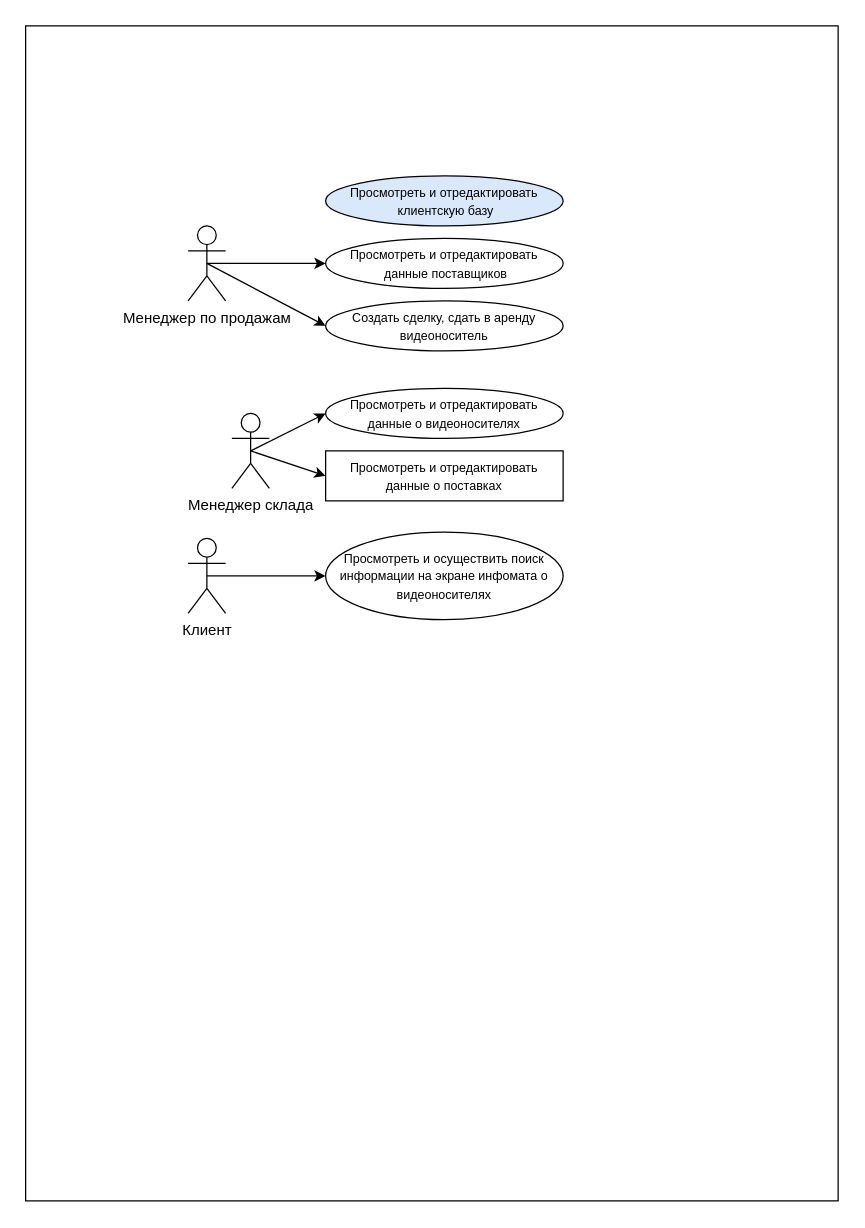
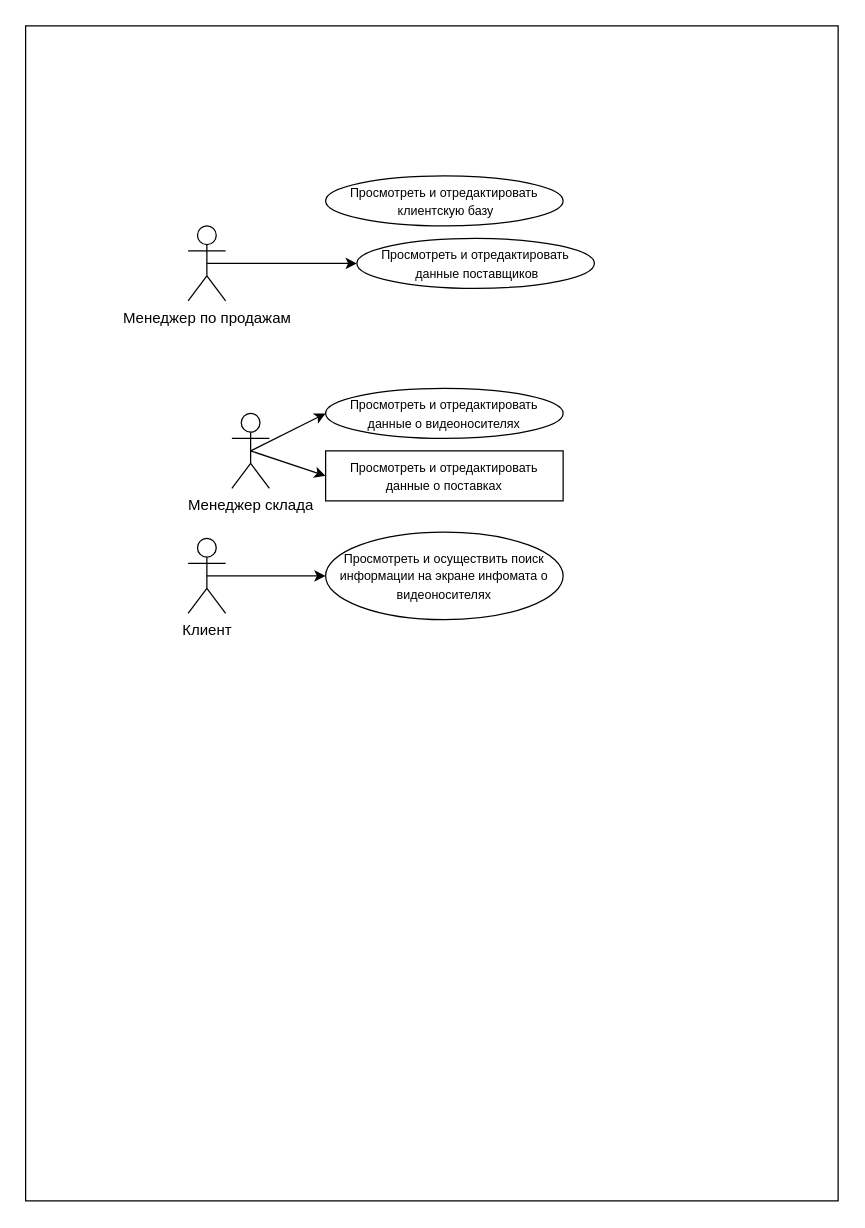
(444, 201) -> (444, 201)
(444, 263) -> (476, 263)
(267, 295) -> none
(444, 326) -> none
